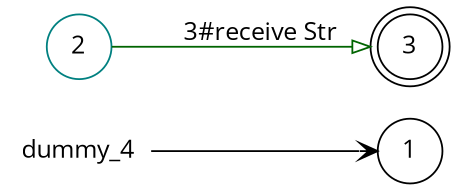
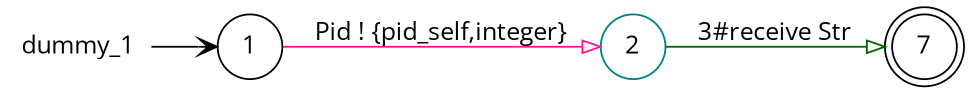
(410, 47) -> (924, 47)
none -> (433, 47)
(79, 151) -> (79, 47)
